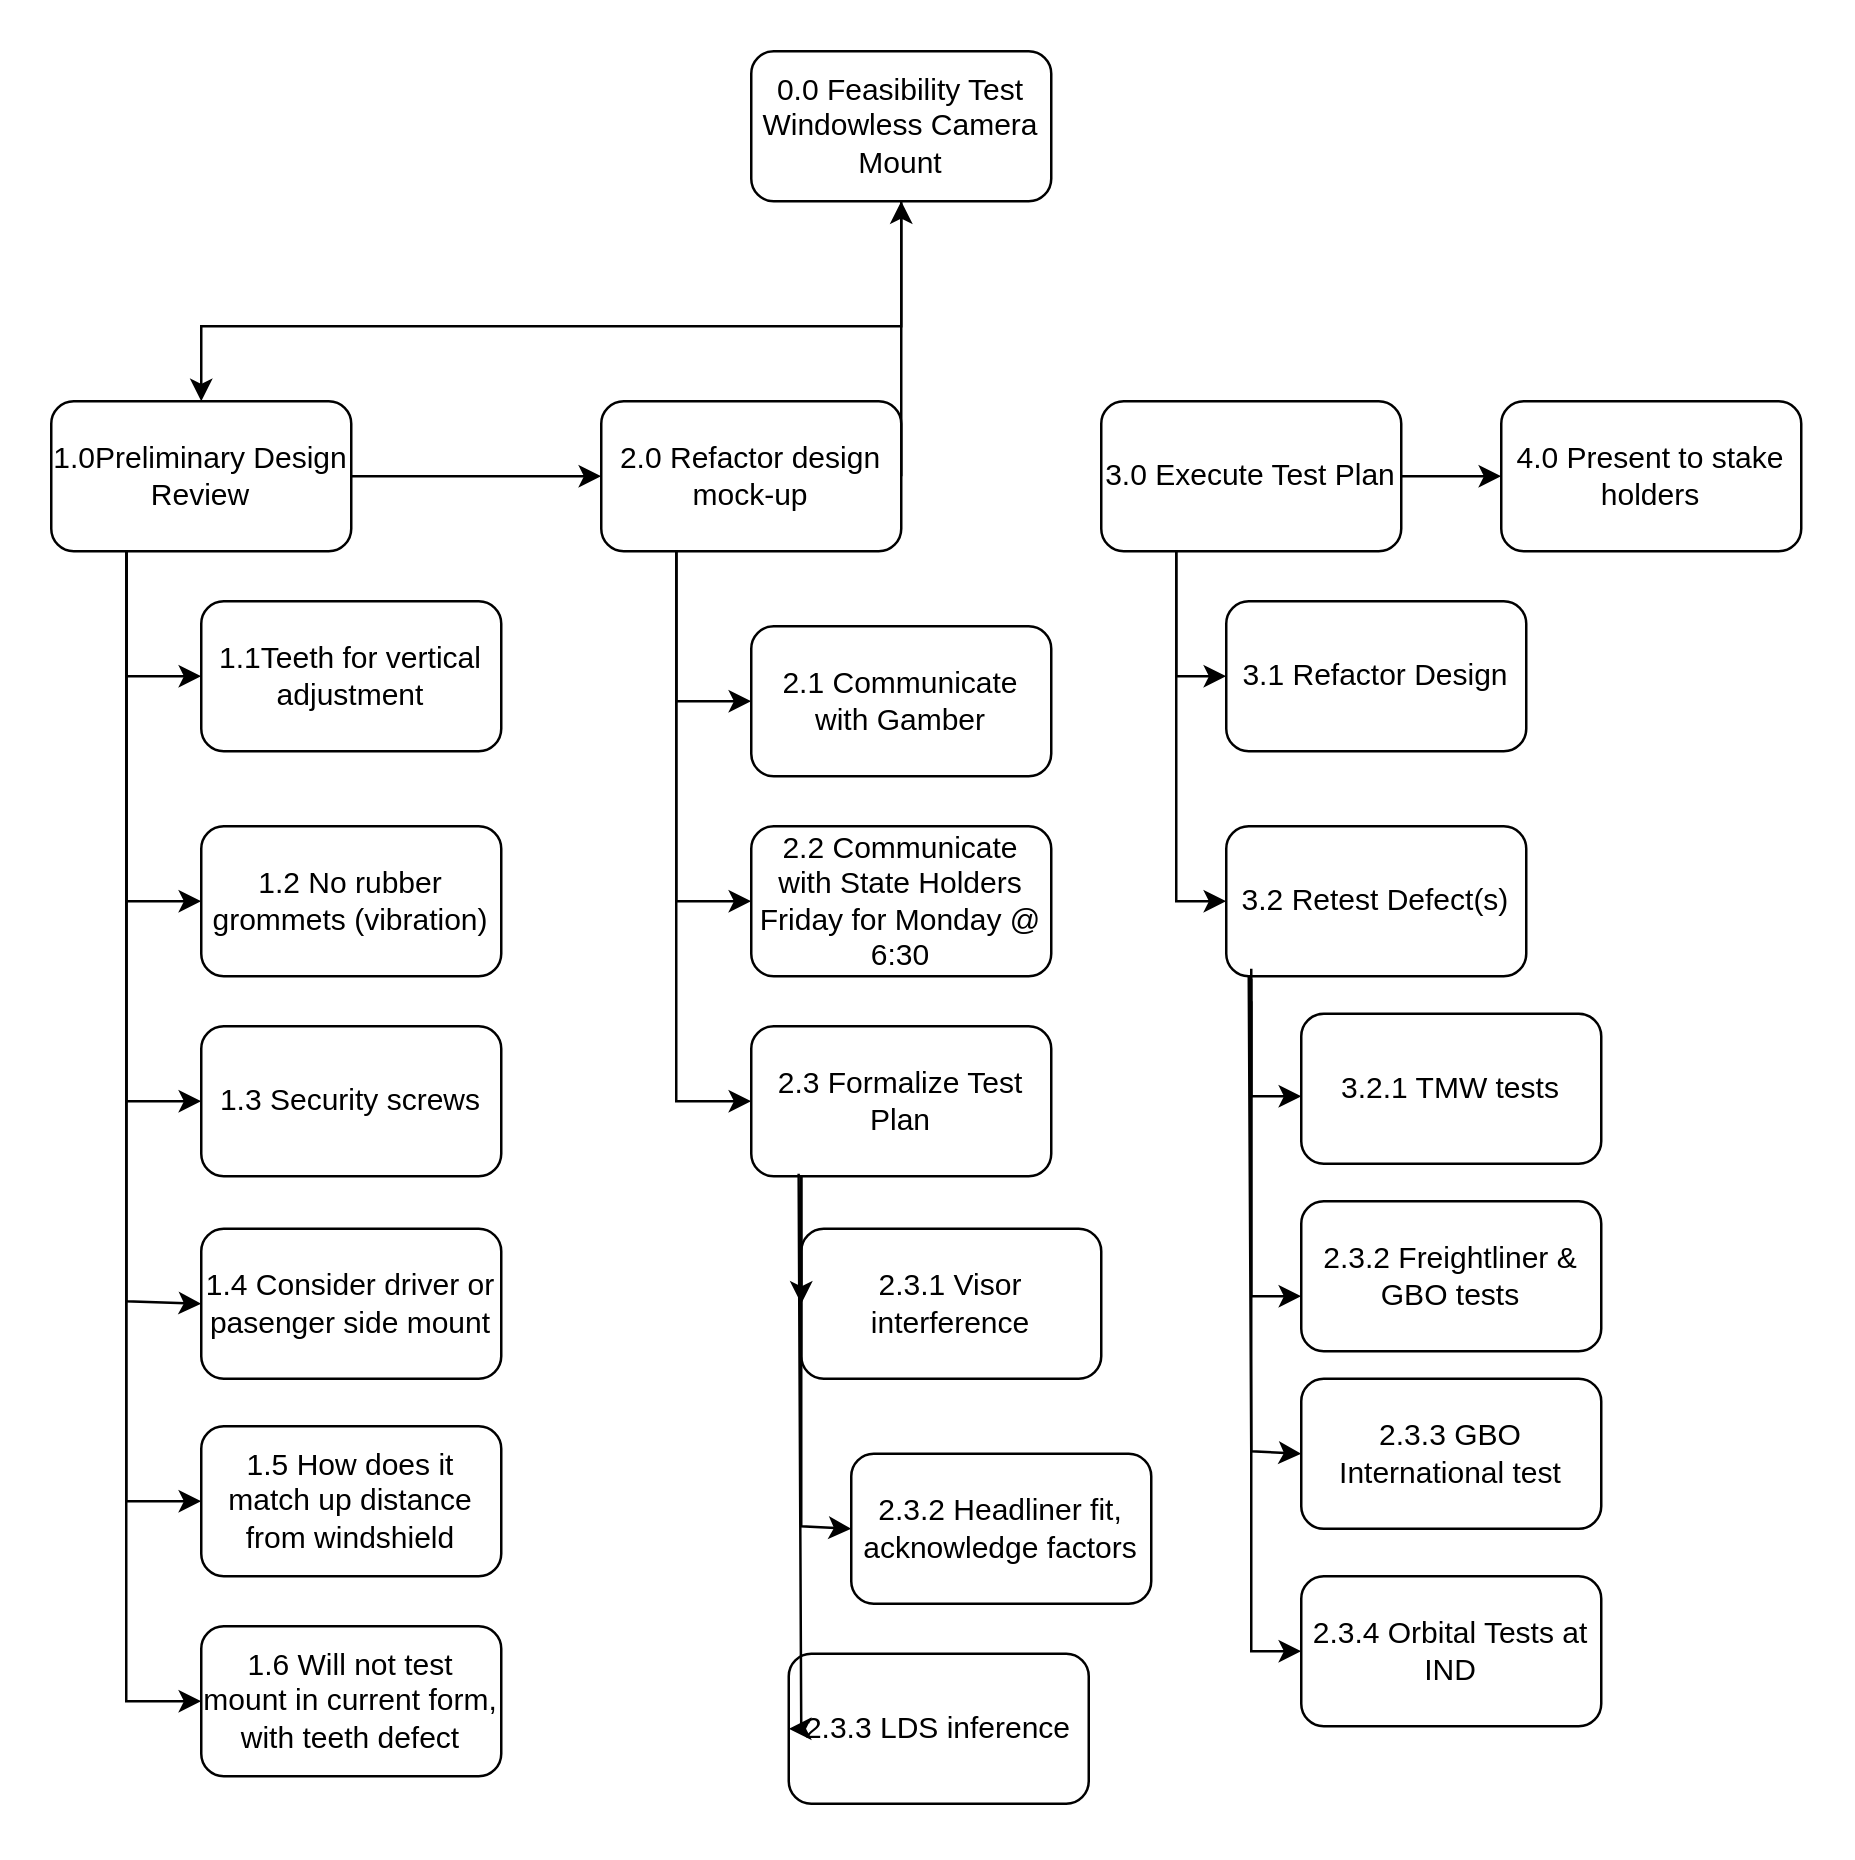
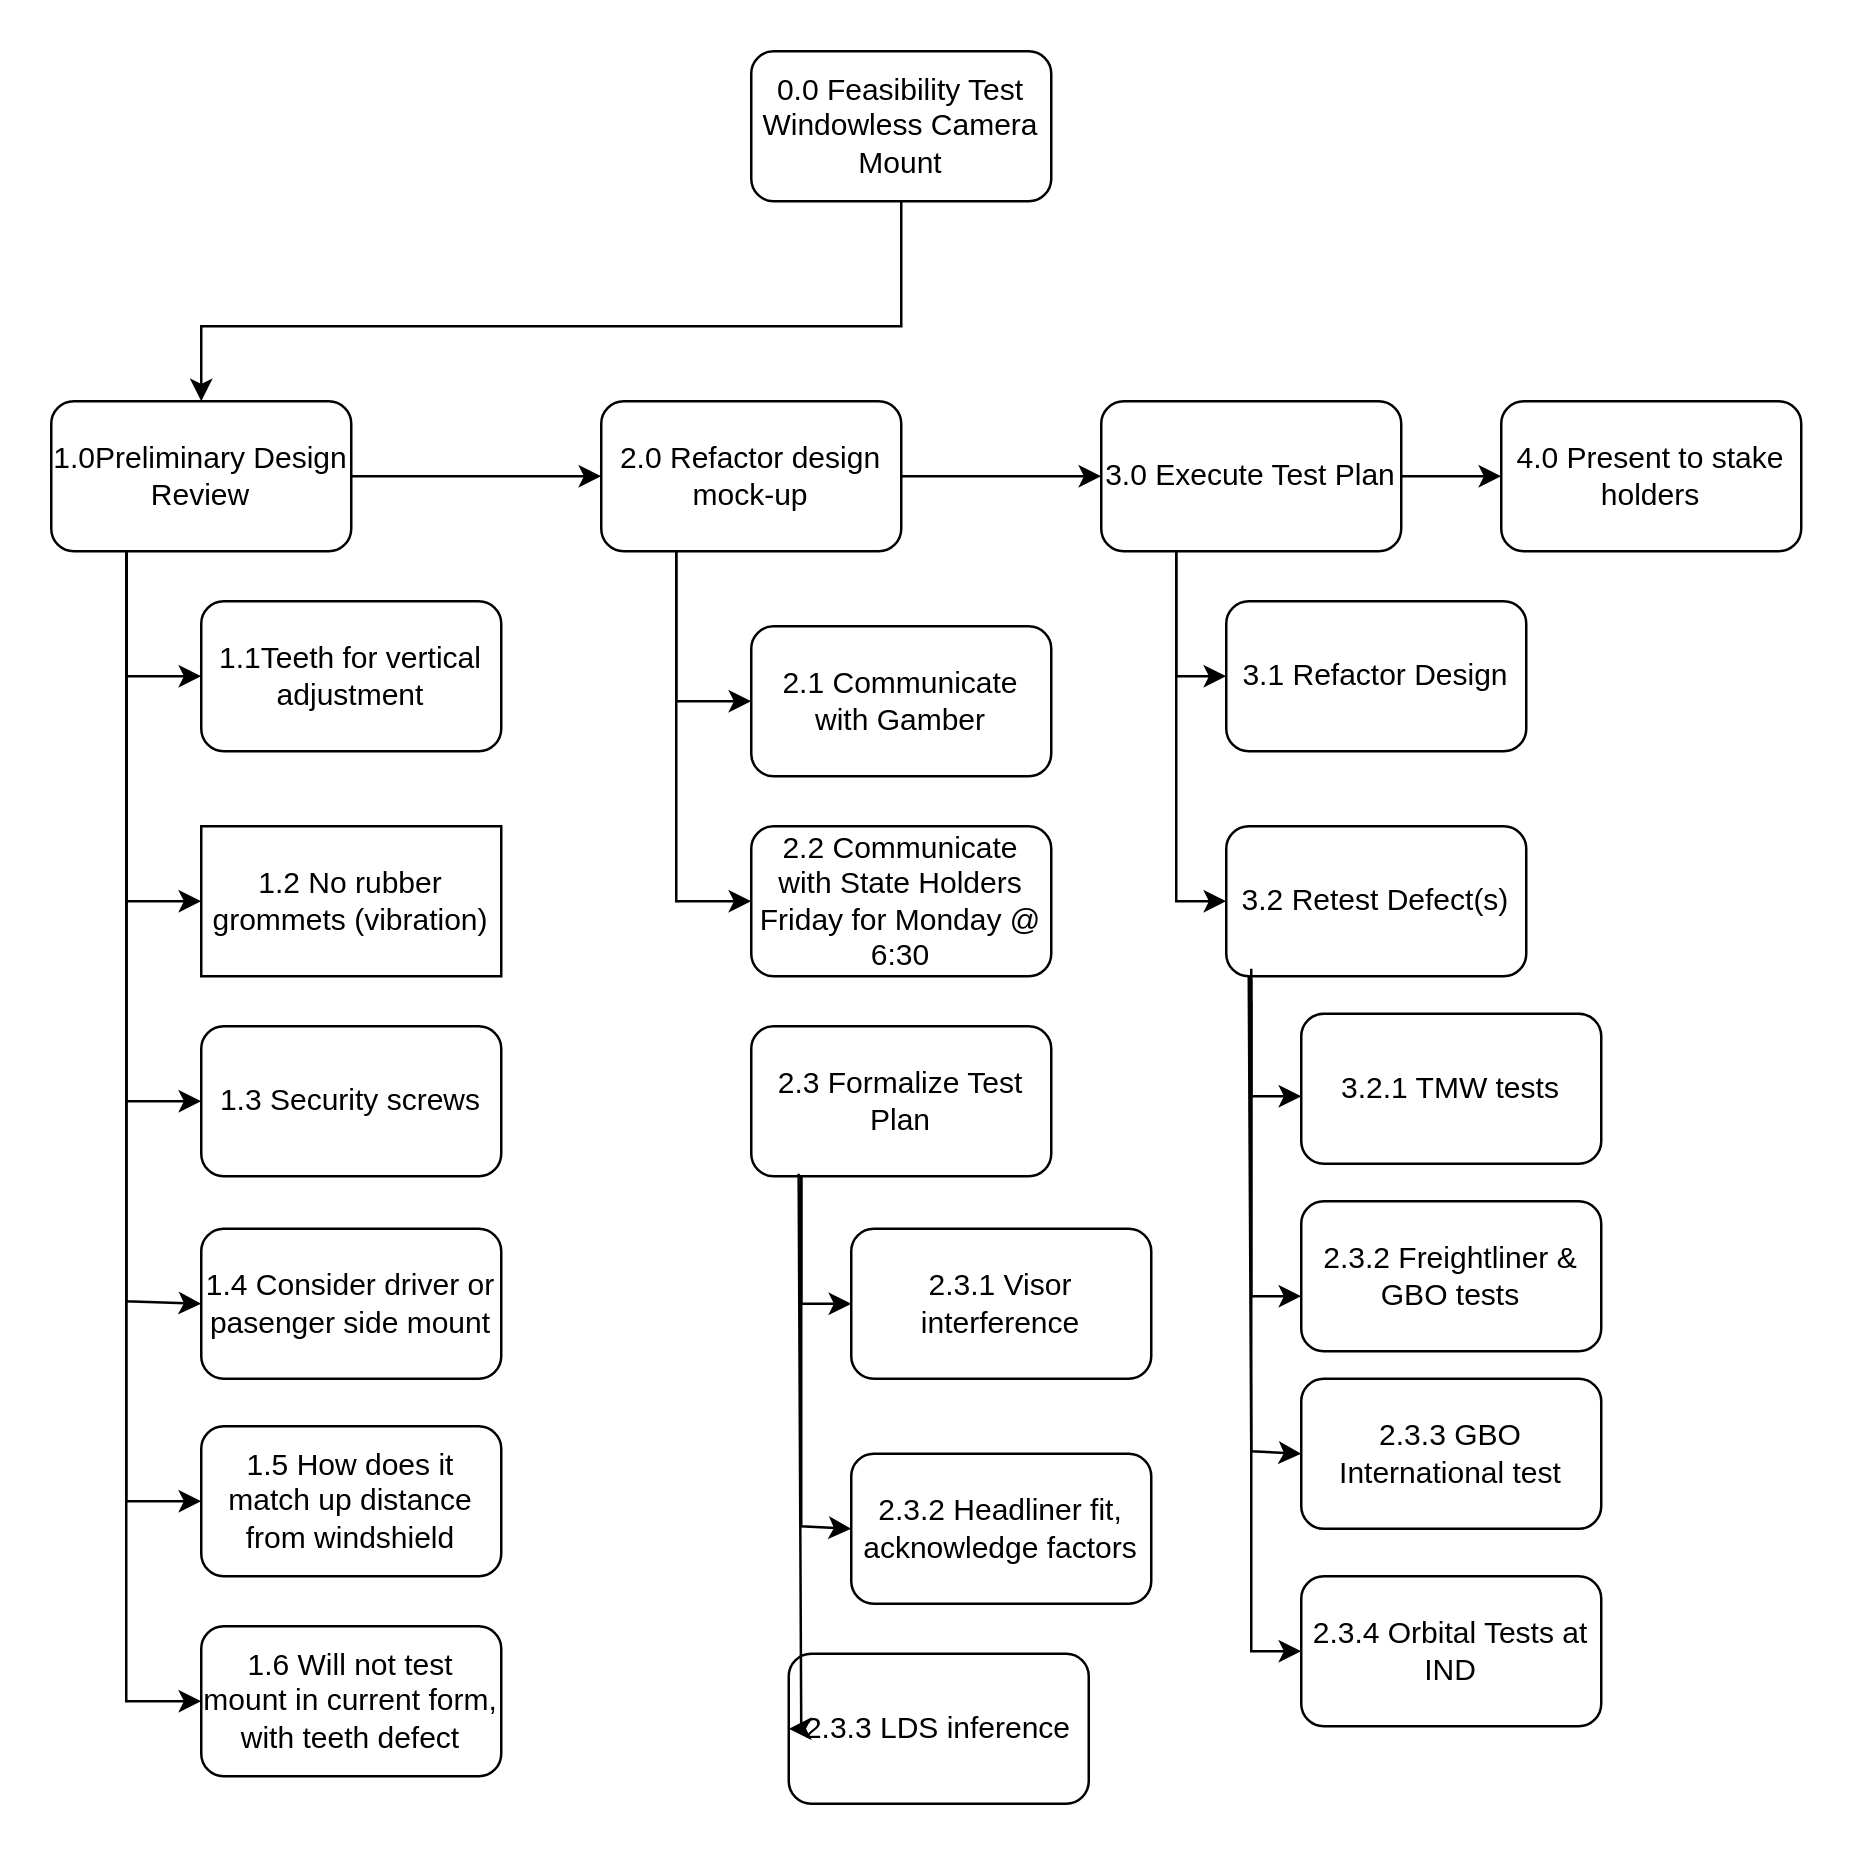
(901, 375) -> (993, 476)
(351, 901) -> (351, 901)
(676, 1033) -> none
(951, 1304) -> (1001, 1304)
